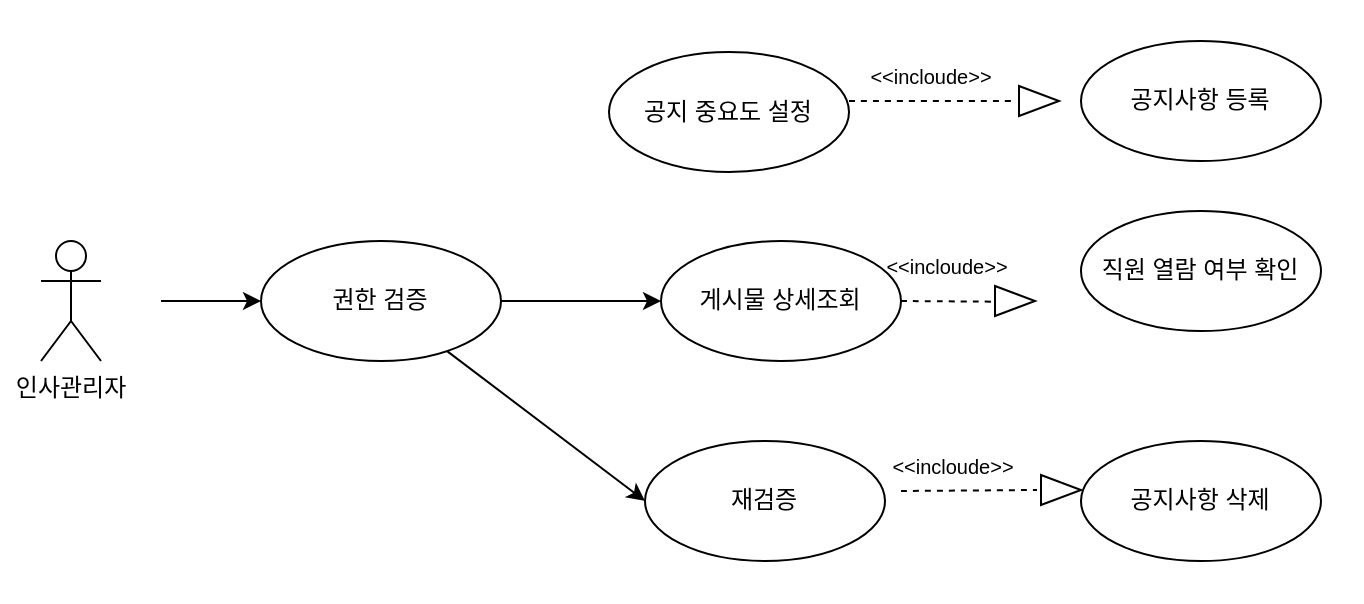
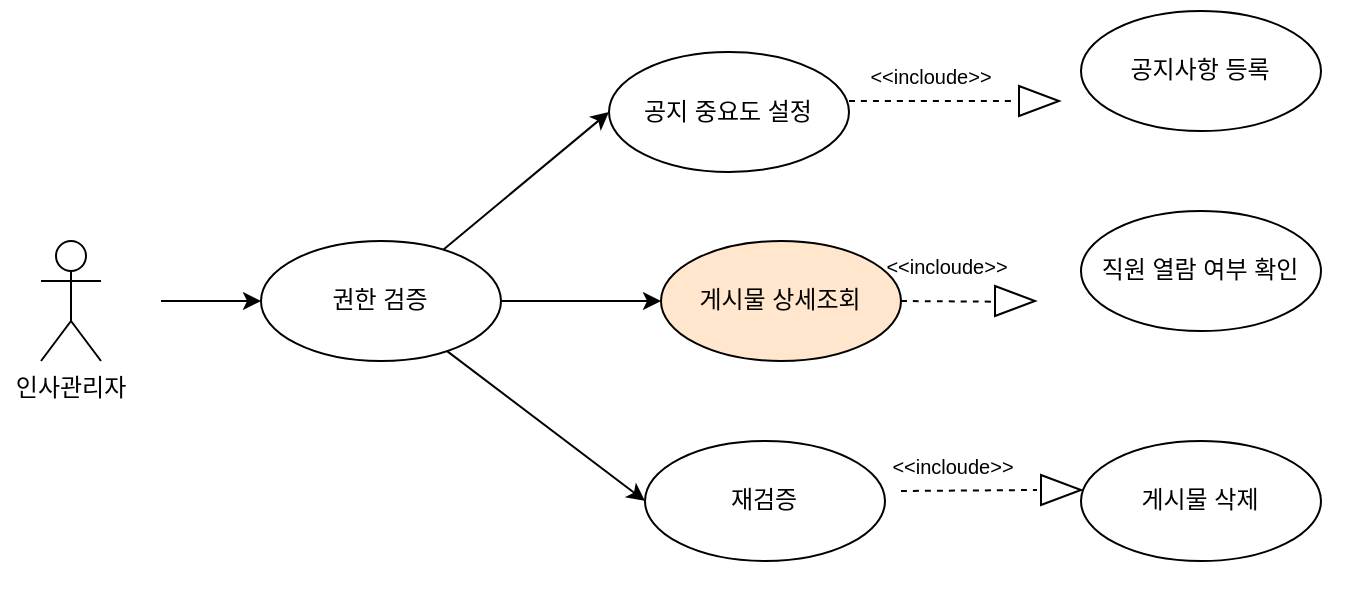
(1201, 101) -> (1201, 71)
none -> (521, 185)
(781, 301) -> (781, 301)
(1201, 501) -> (1201, 501)
